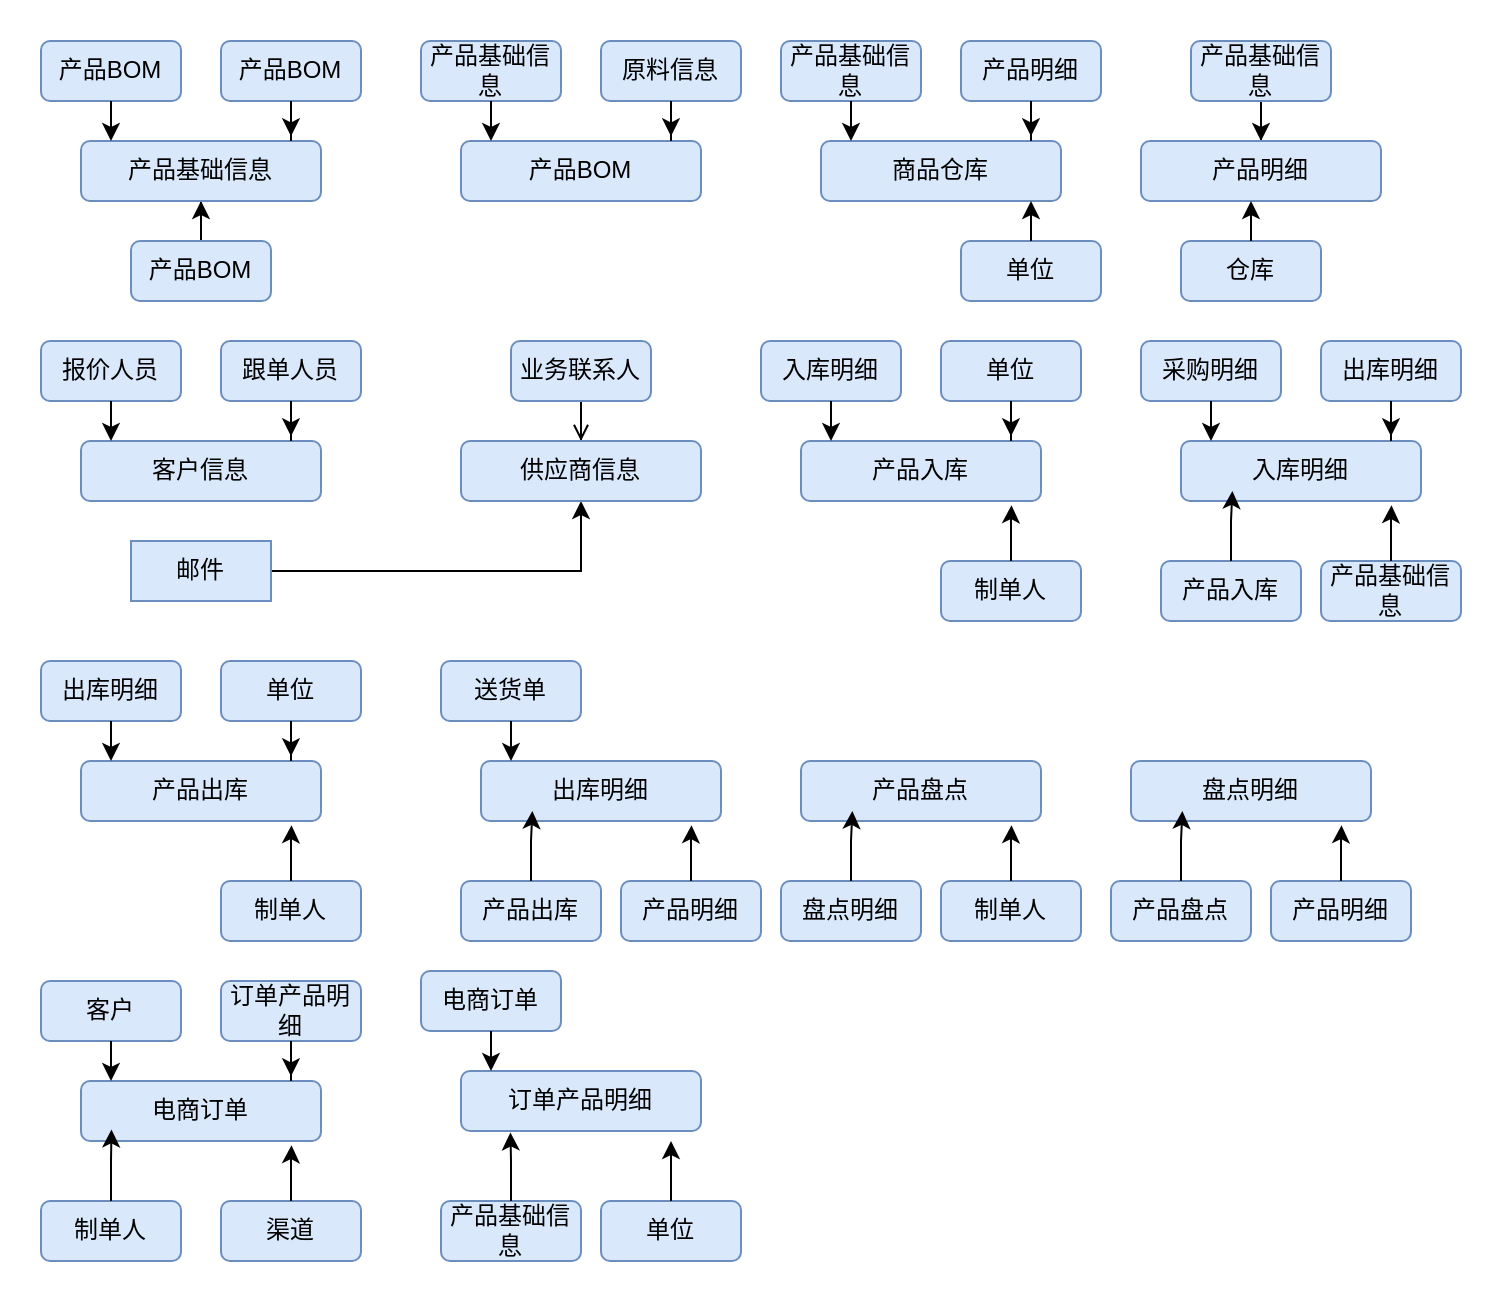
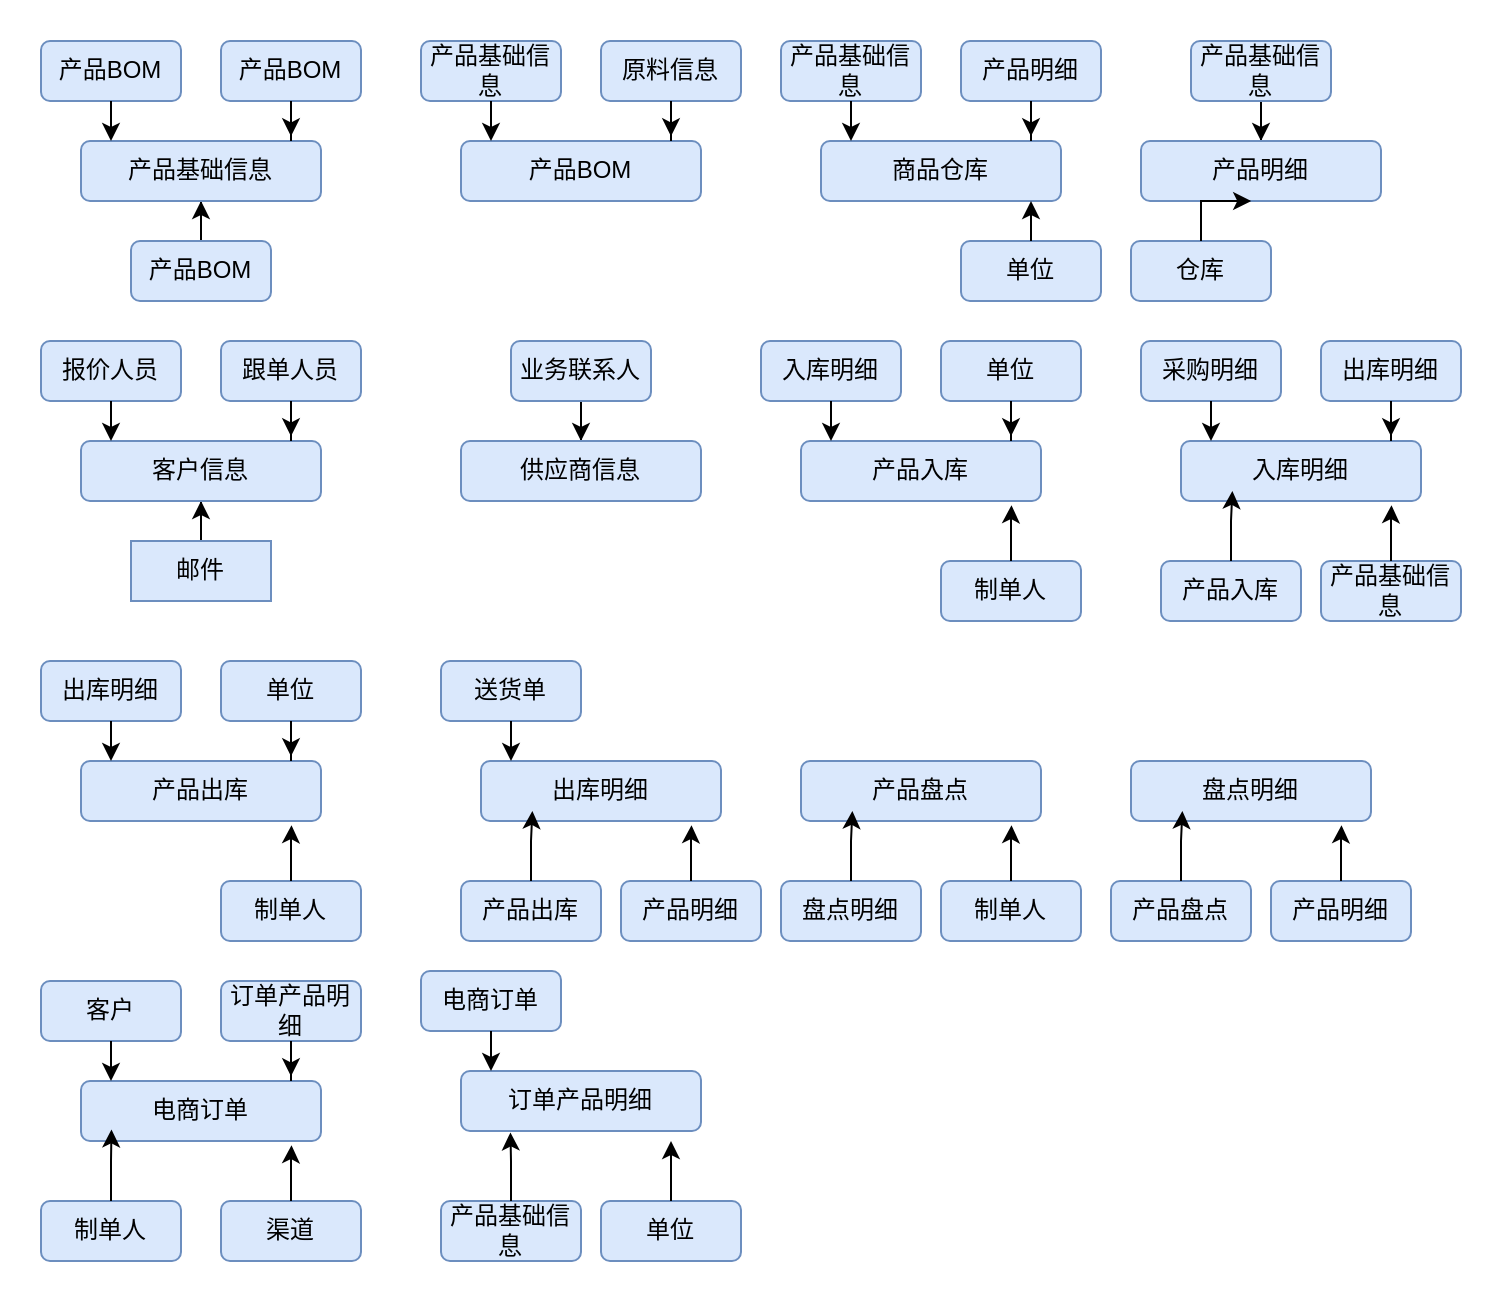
(1251, 271) -> (1201, 271)
(581, 429) -> (581, 426)
(454, 571) -> (201, 514)
